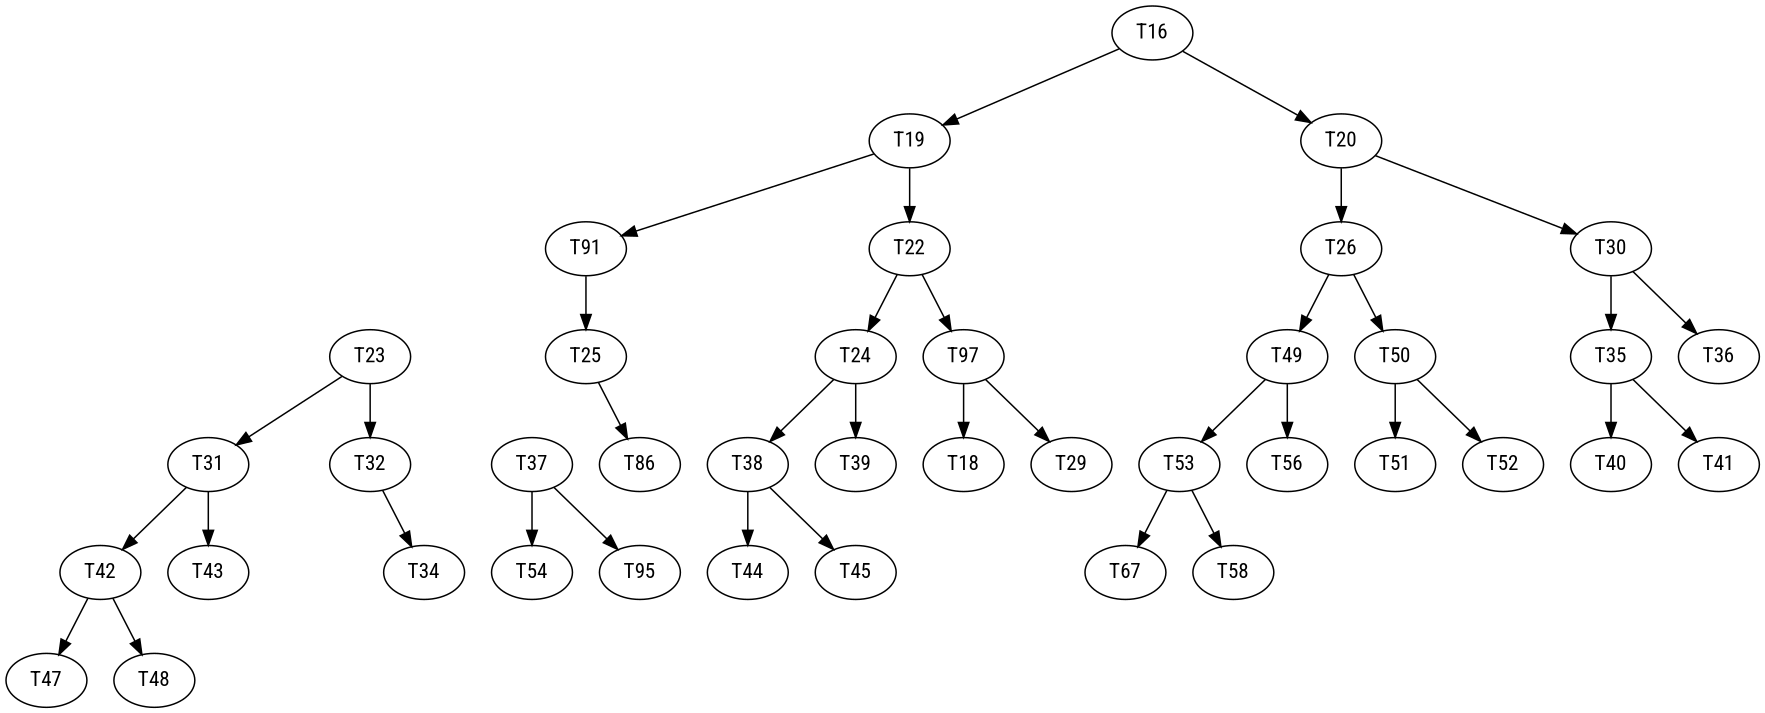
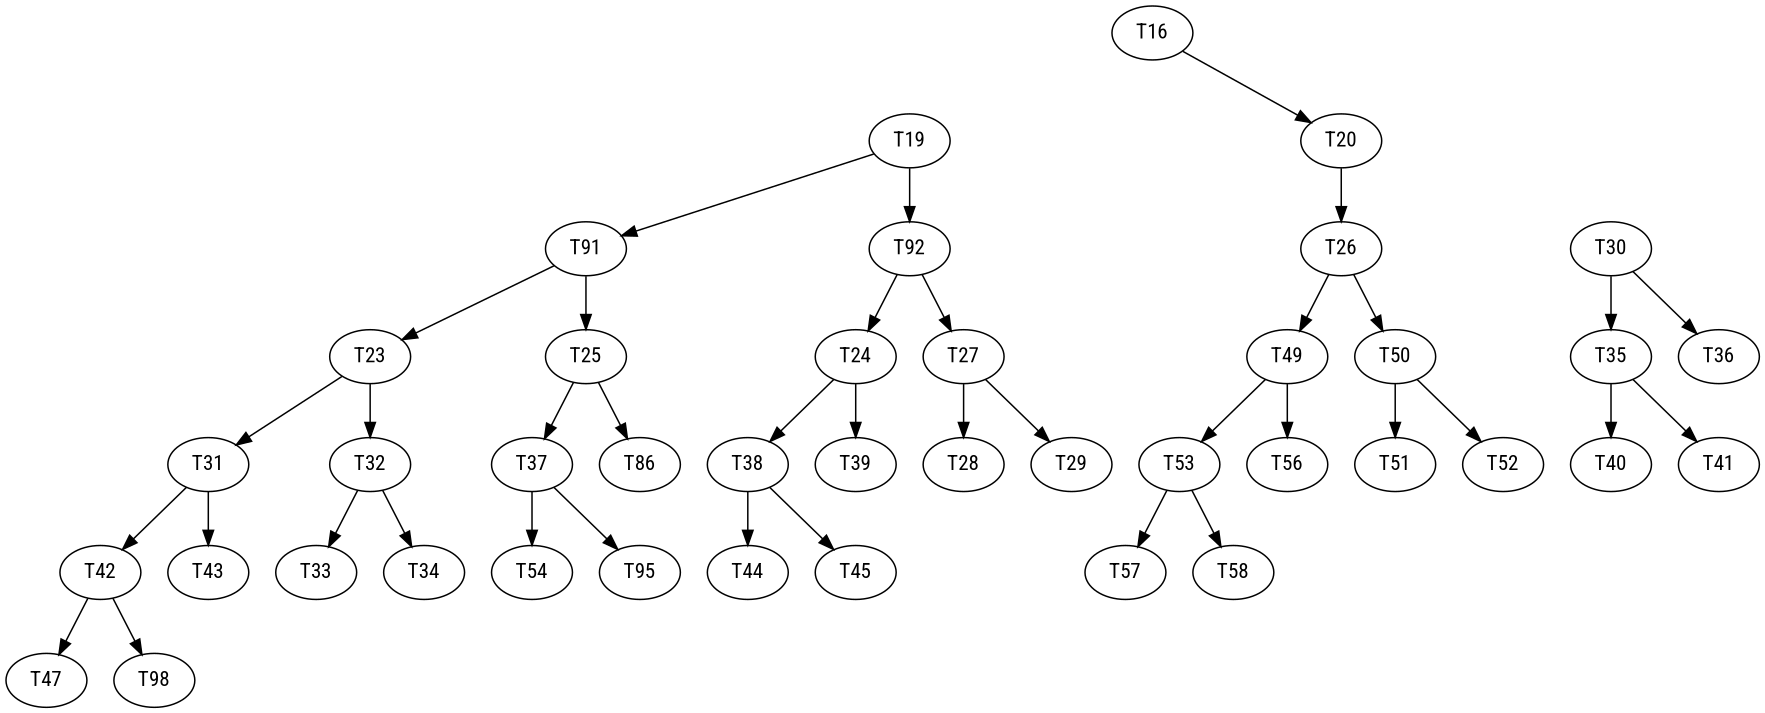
(1038, 84) -> none
(1469, 192) -> none
(910, 249) -> (910, 249)
none -> (485, 299)
(964, 357) -> (964, 357)
none -> (562, 404)
(964, 465) -> (964, 465)
none -> (316, 572)
(1125, 572) -> (1125, 572)
(154, 680) -> (154, 680)
